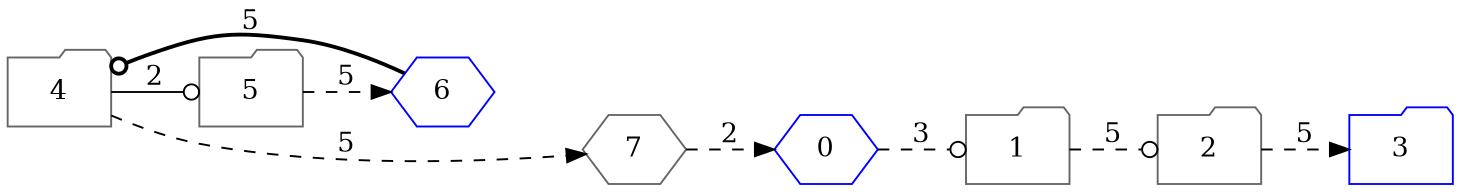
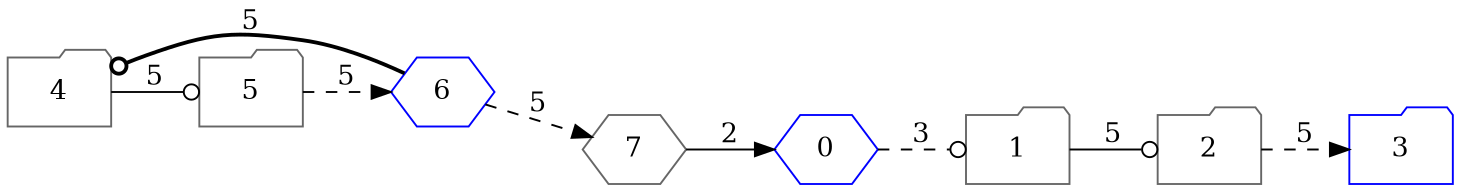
(155, 78) -> (155, 78)
(720, 150) -> (720, 150)
(1106, 150) -> (1106, 150)
(336, 159) -> (529, 118)
